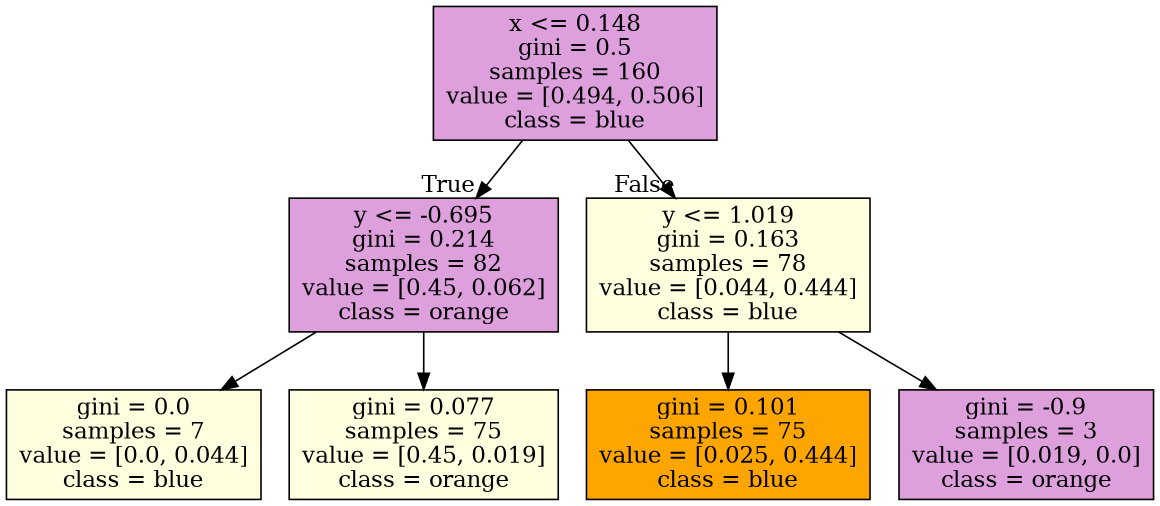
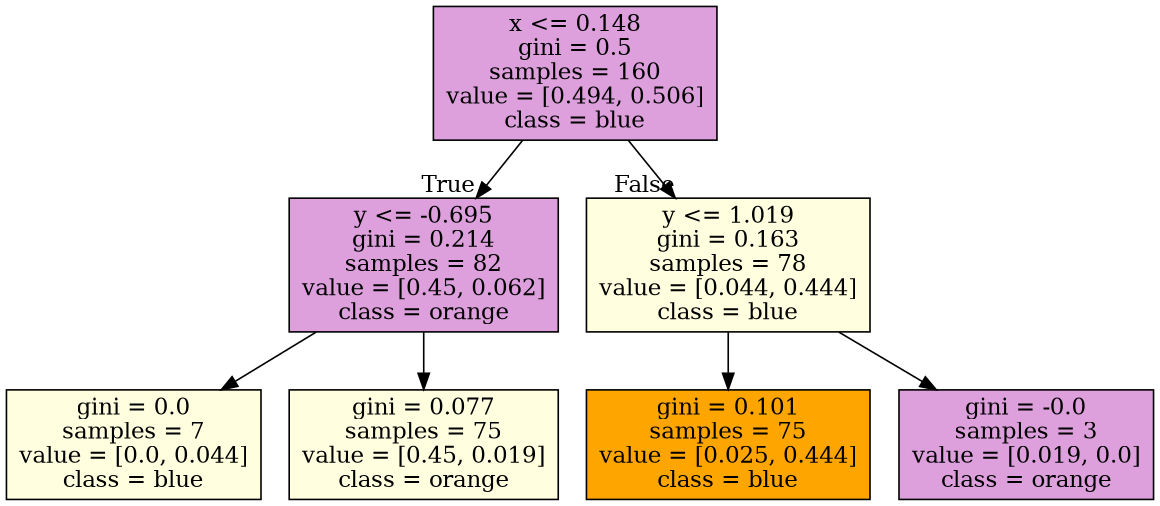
(1026, 445) -> (1026, 445)
